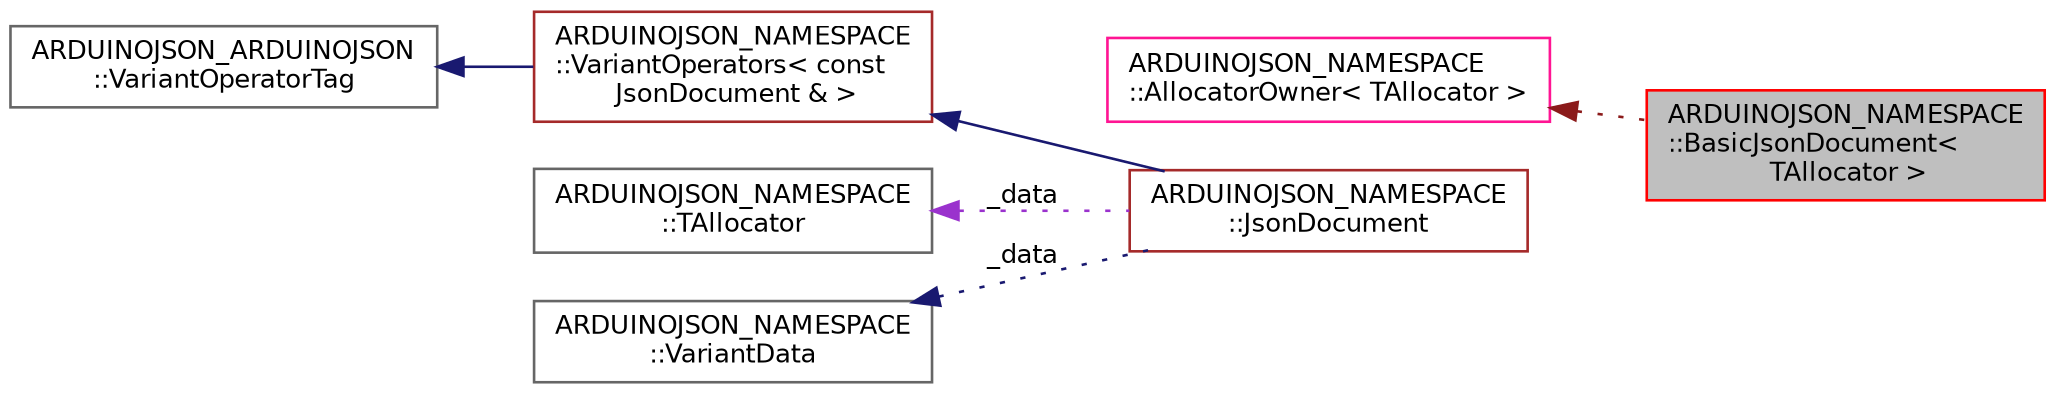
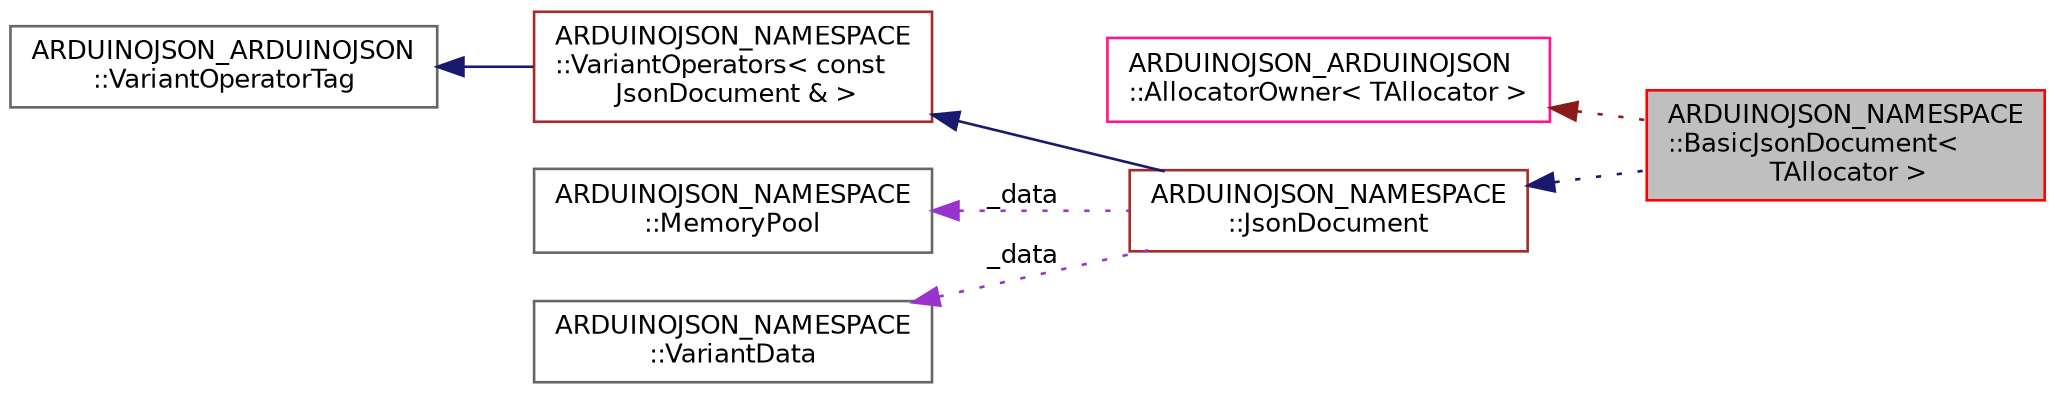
(1329, 80) -> (1329, 80)
none -> (1600, 176)
(733, 211) -> (733, 211)
(1043, 273) -> (1043, 273)
